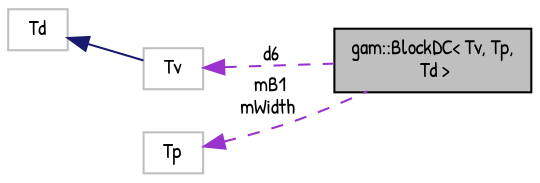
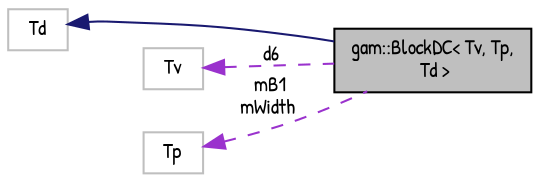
(116, 52) -> (212, 27)
